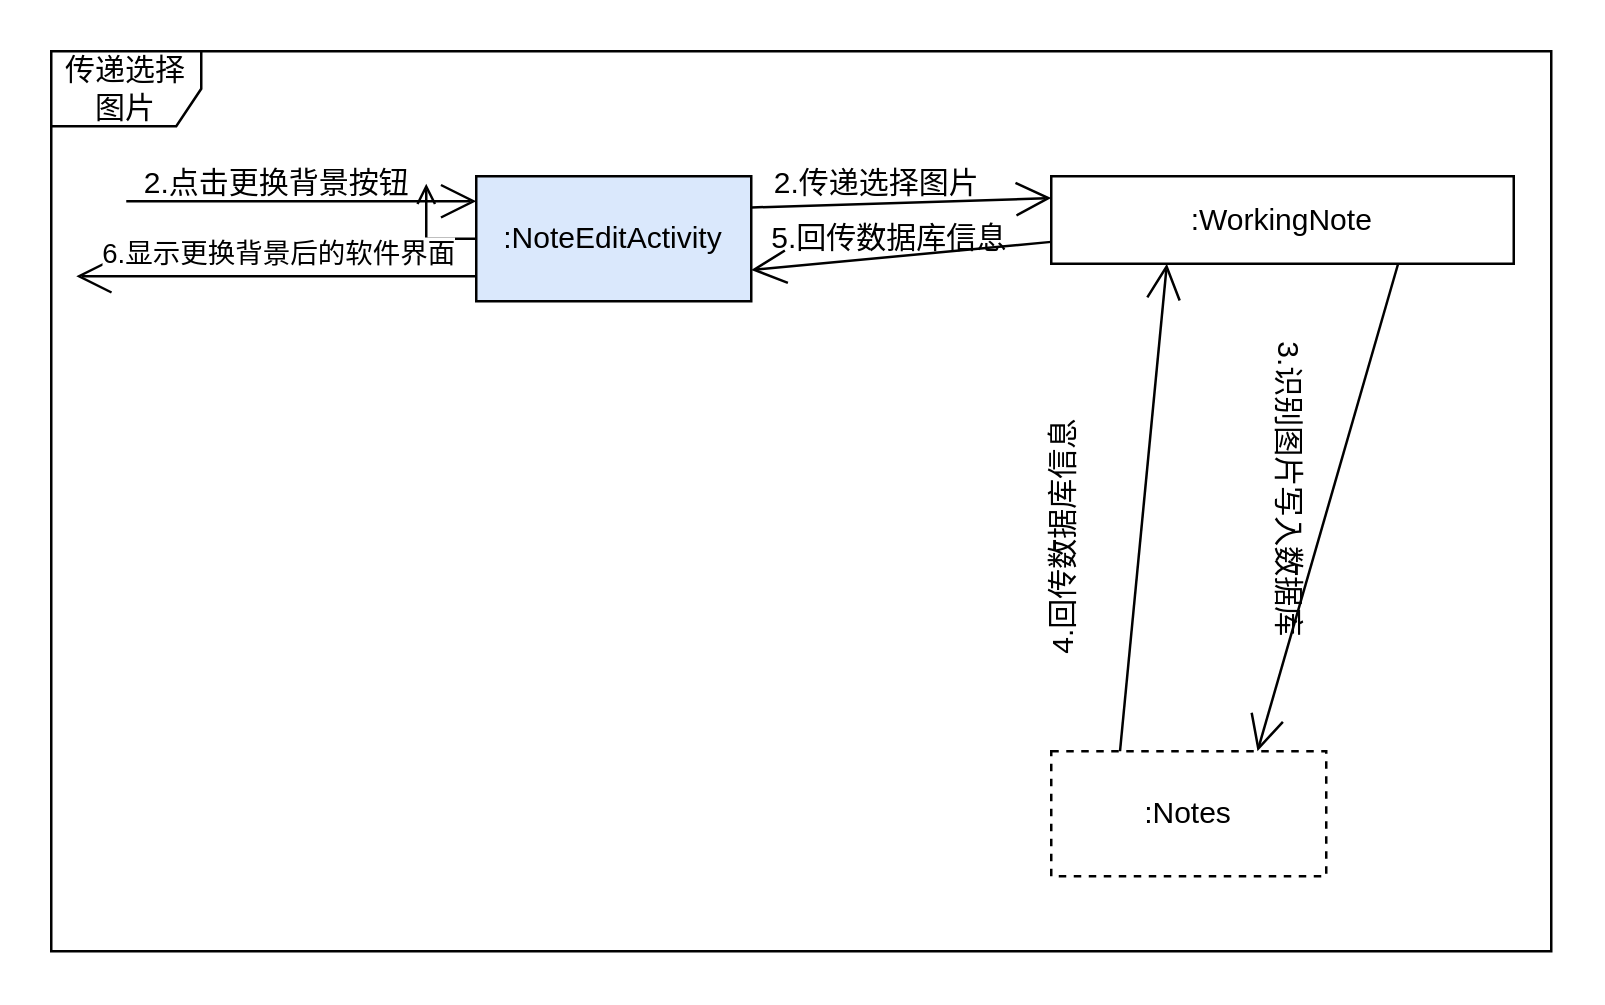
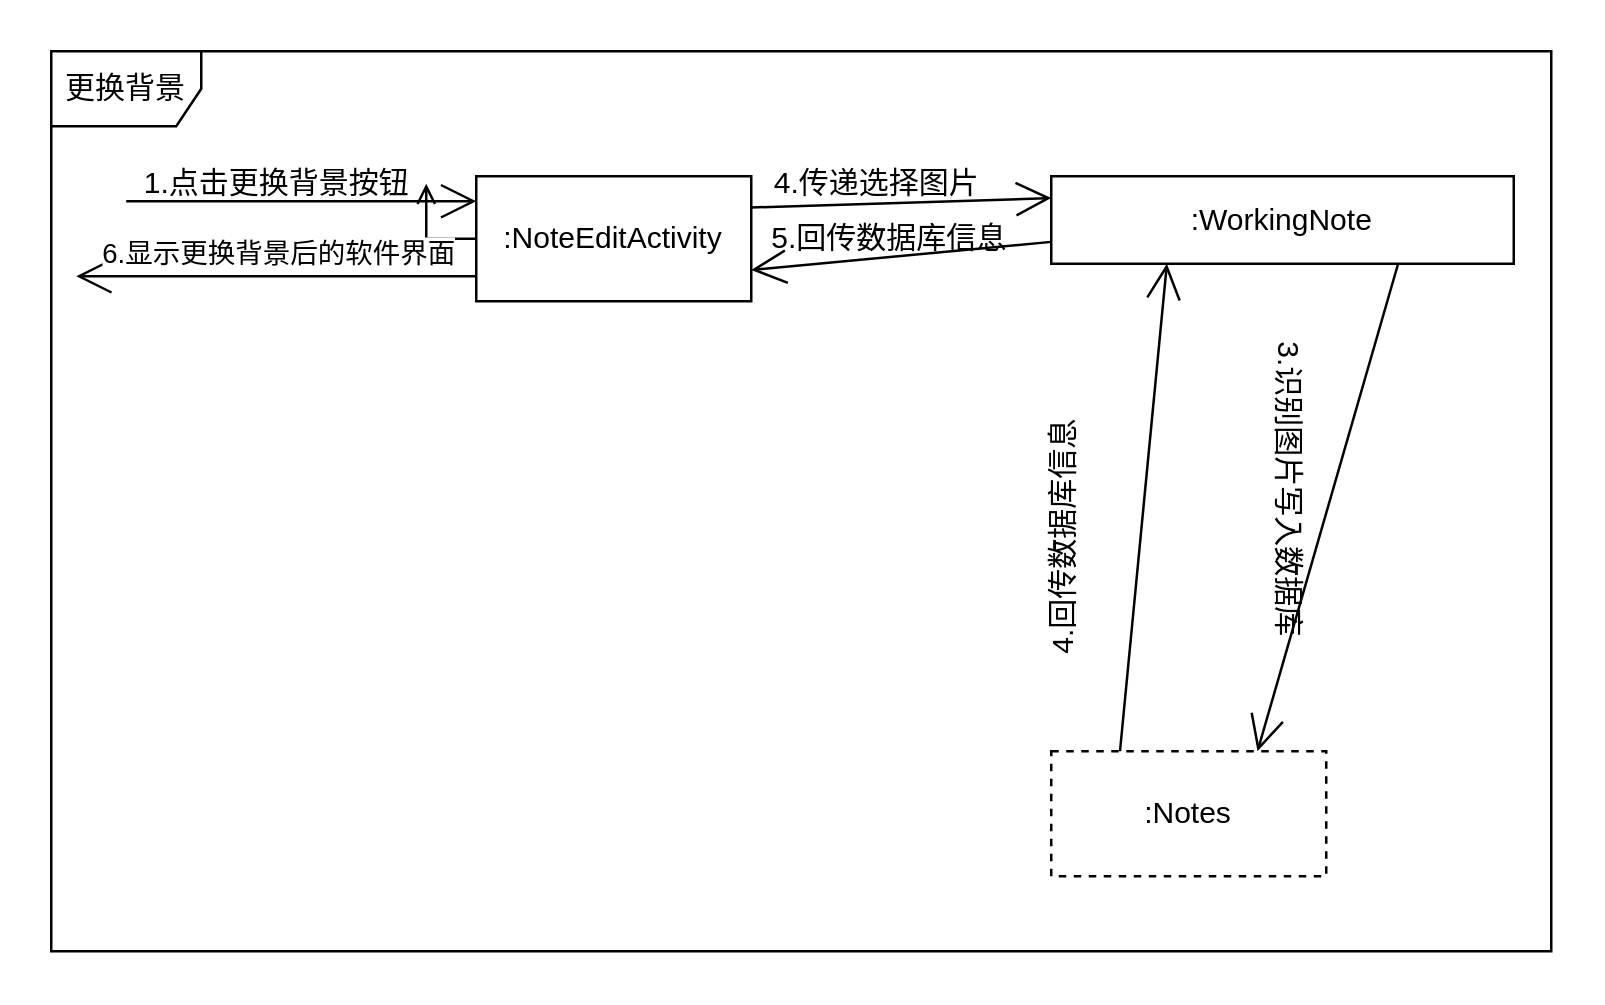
(126, 89) -> (126, 89)
(278, 184) -> (278, 184)
(878, 184) -> (878, 184)
(614, 239) -> (614, 239)
